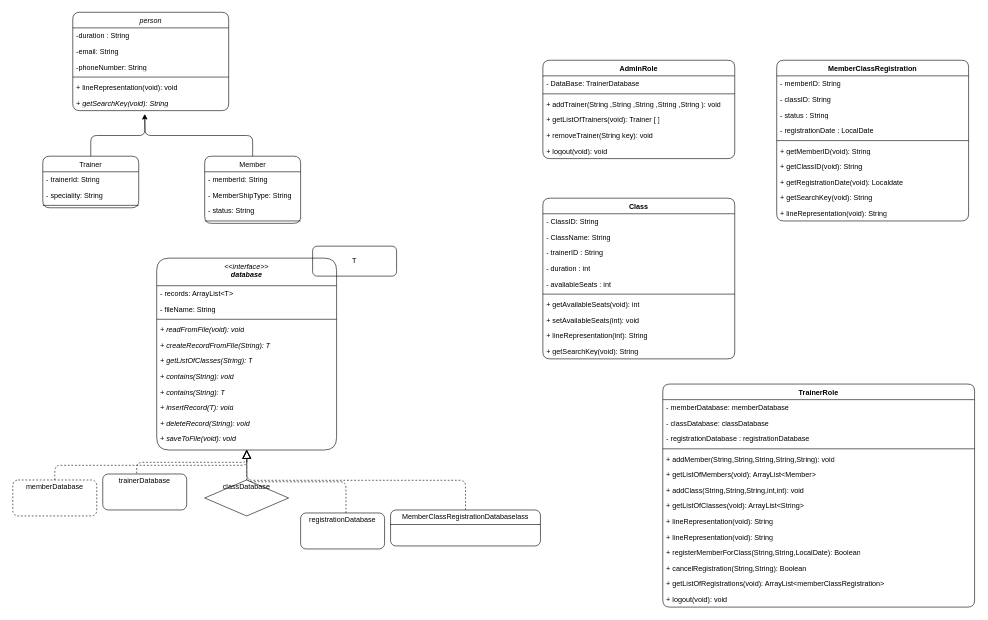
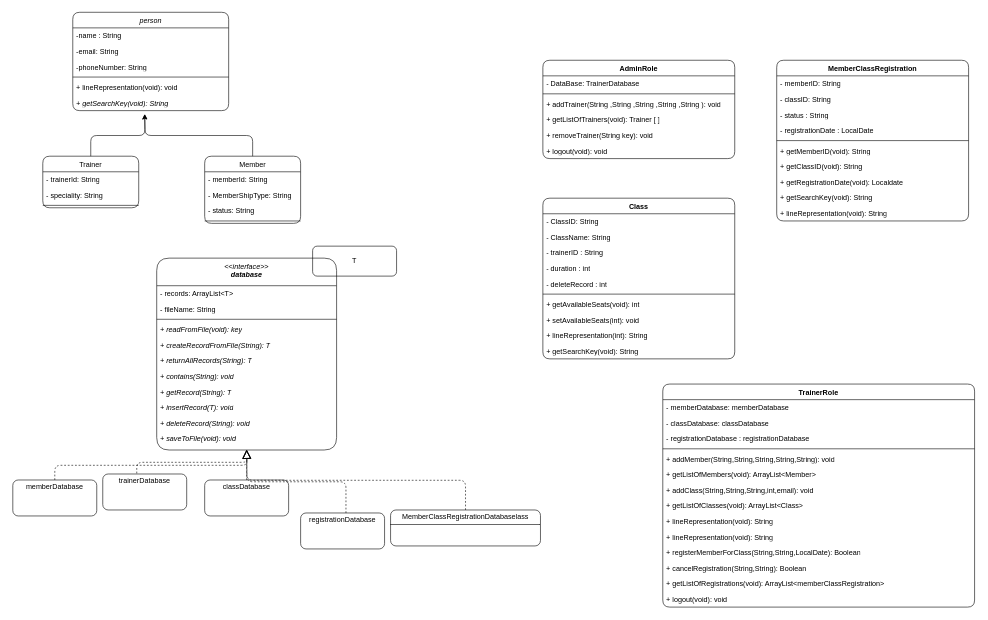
(108, 36) -> (100, 36)
(583, 285) -> (581, 285)
(206, 330) -> (205, 330)
(213, 362) -> (213, 362)
(198, 393) -> (201, 393)
(746, 491) -> (749, 491)
(54, 498) -> (54, 498)
(246, 498) -> (246, 498)
(746, 507) -> (743, 507)
